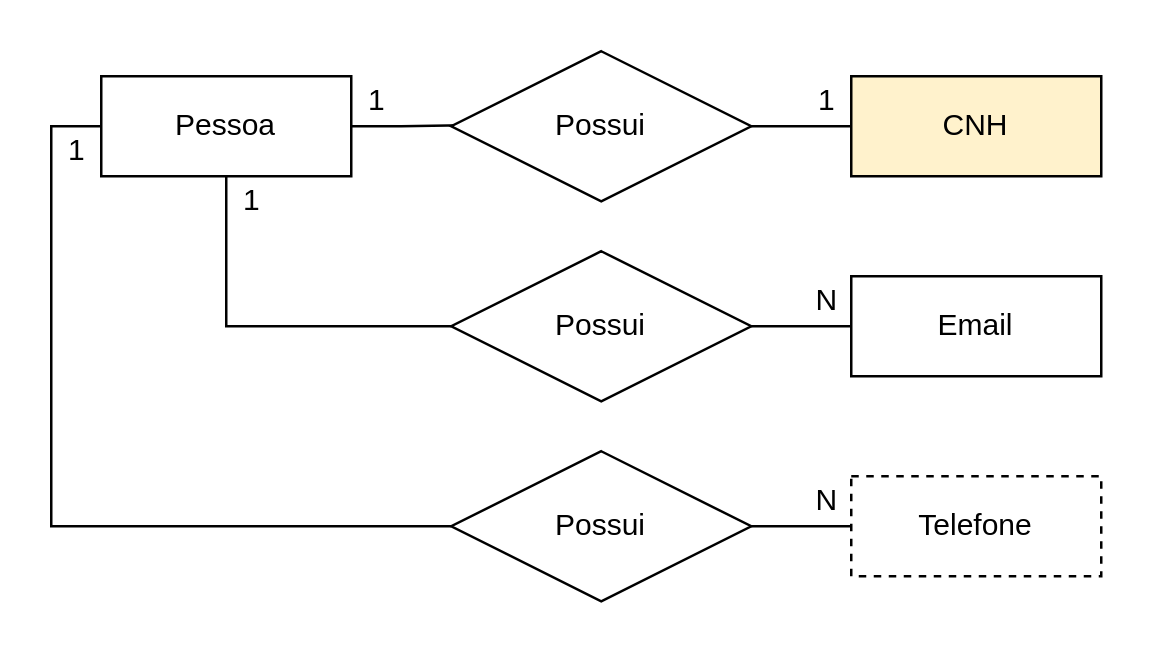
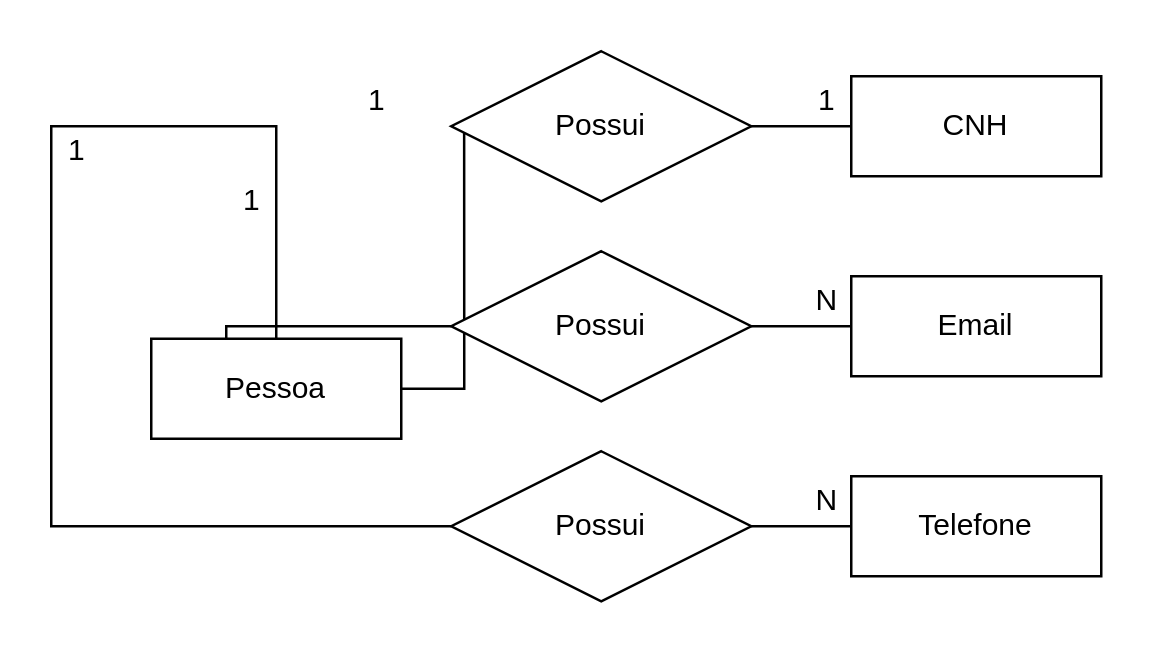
(226, 126) -> (276, 389)
(976, 126) -> (976, 126)
(976, 526) -> (976, 526)
